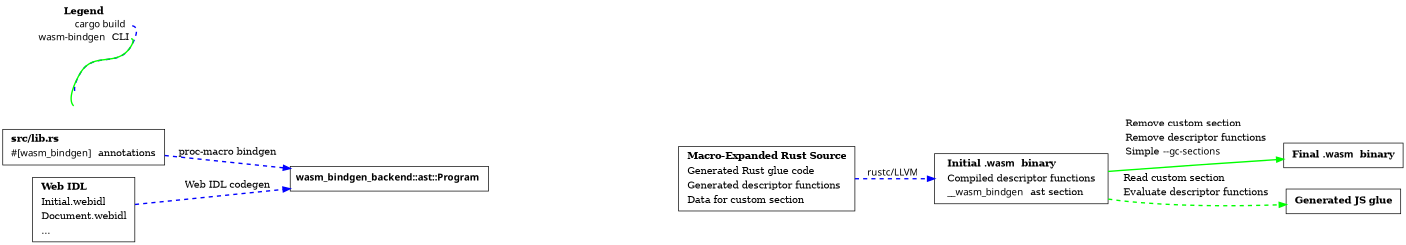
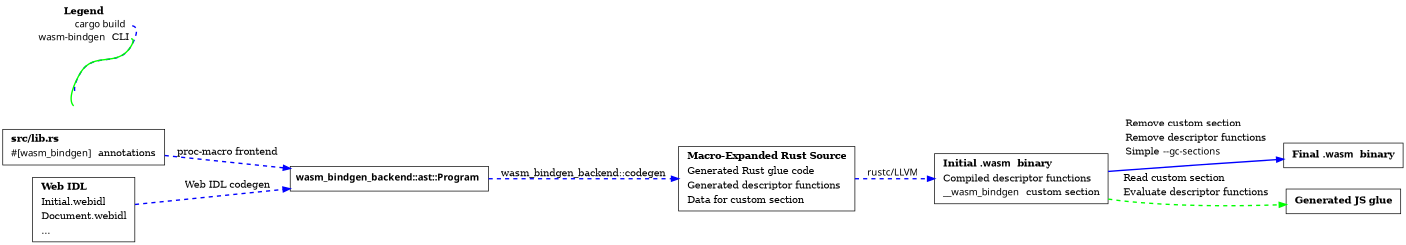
(227, 152) -> (227, 152)
(1192, 165) -> (1192, 165)
none -> (580, 179)
(1054, 192) -> (1060, 192)
